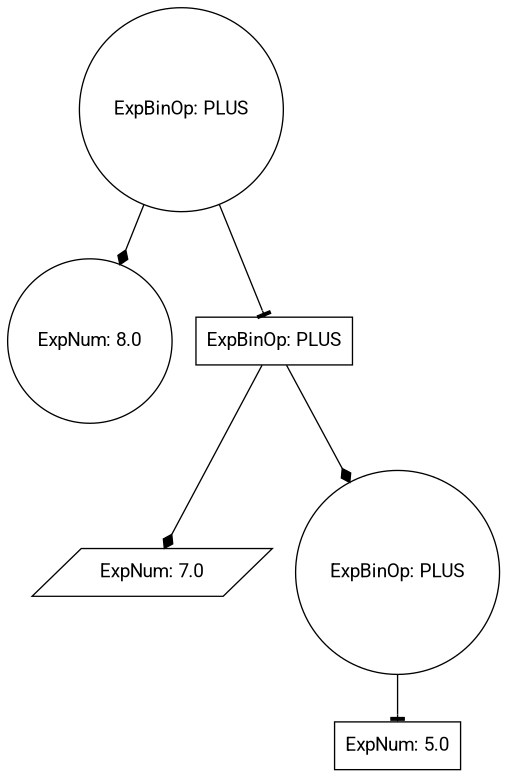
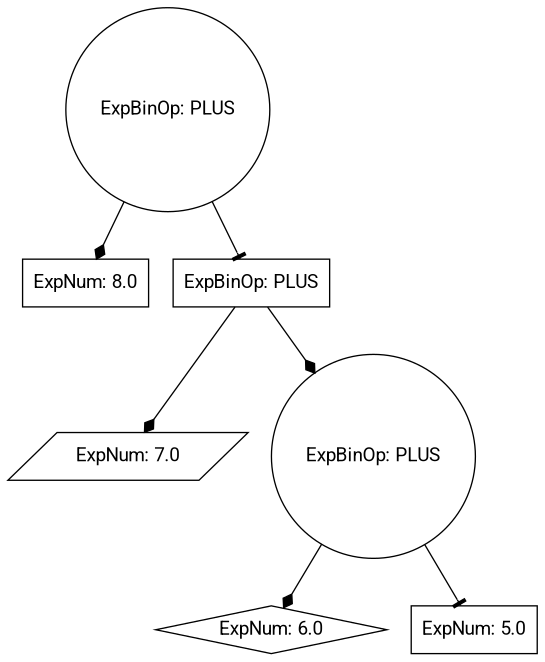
(90, 341) -> (86, 283)
none -> (271, 630)
